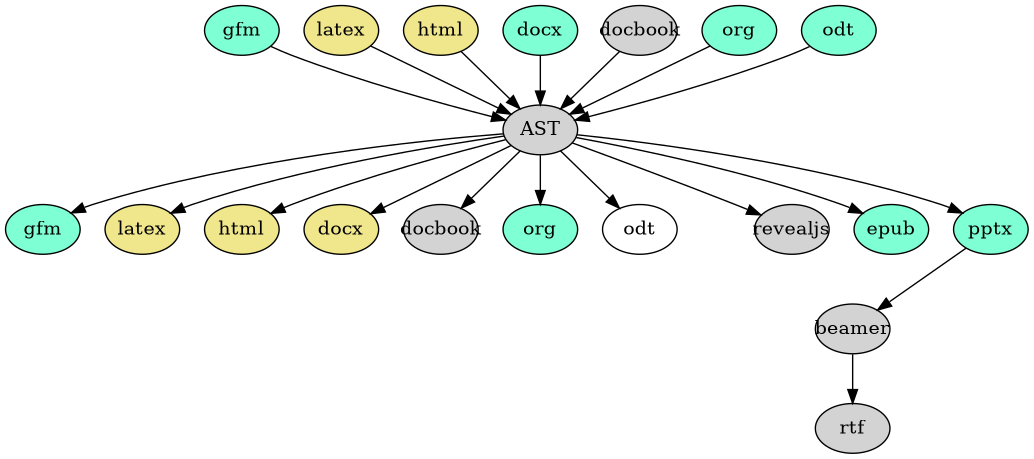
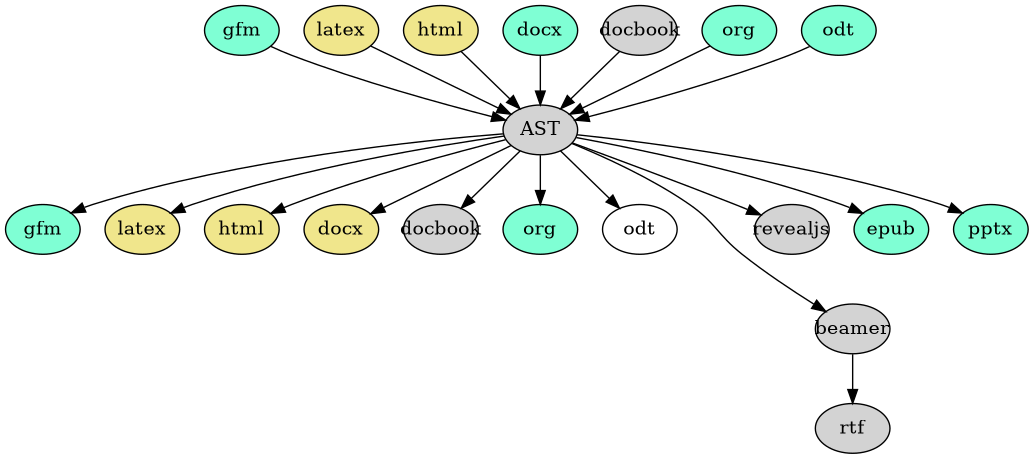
(928, 275) -> (700, 213)
